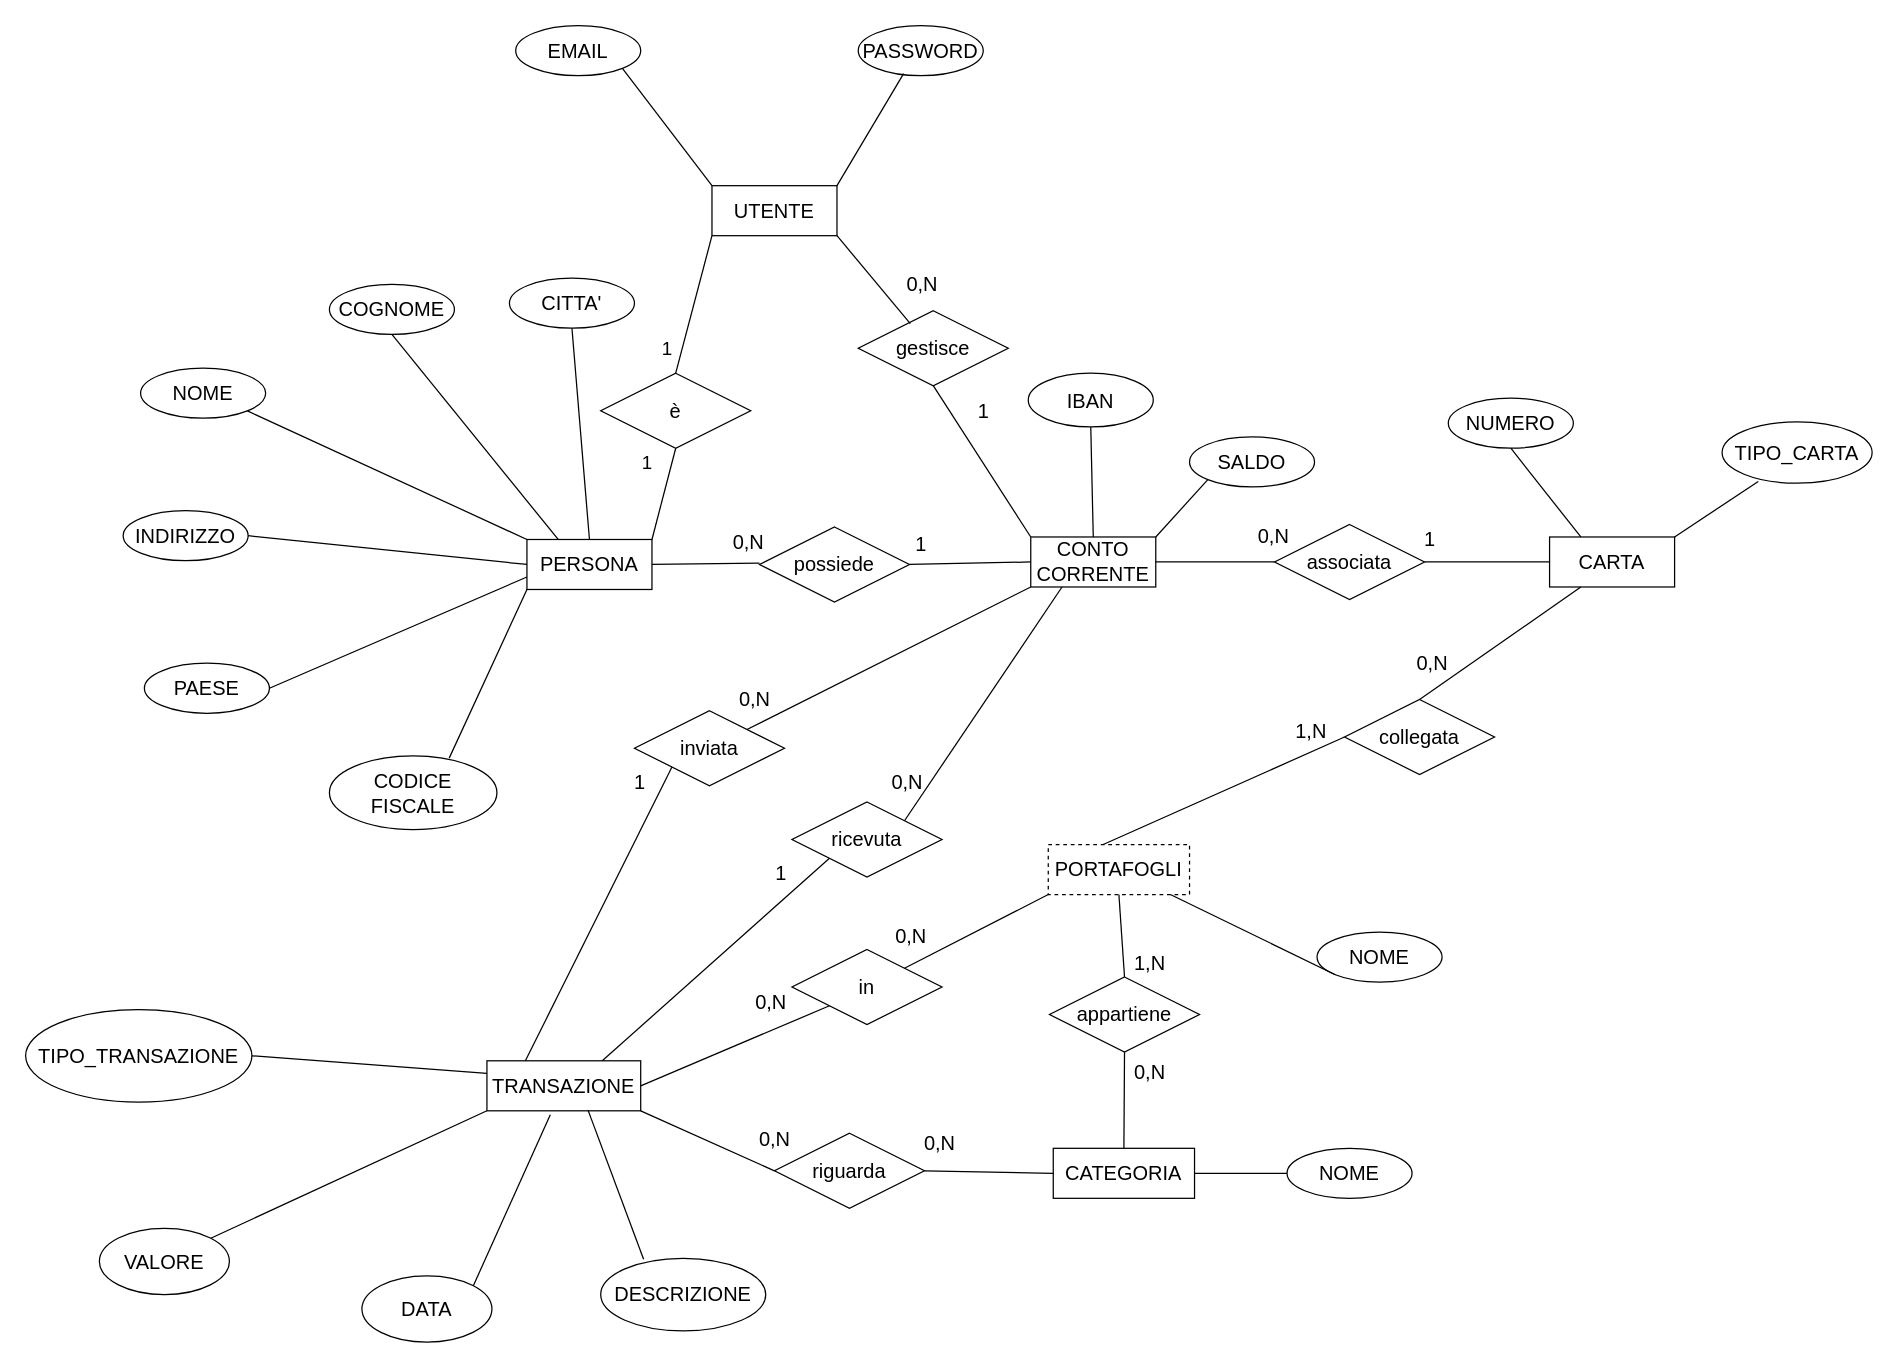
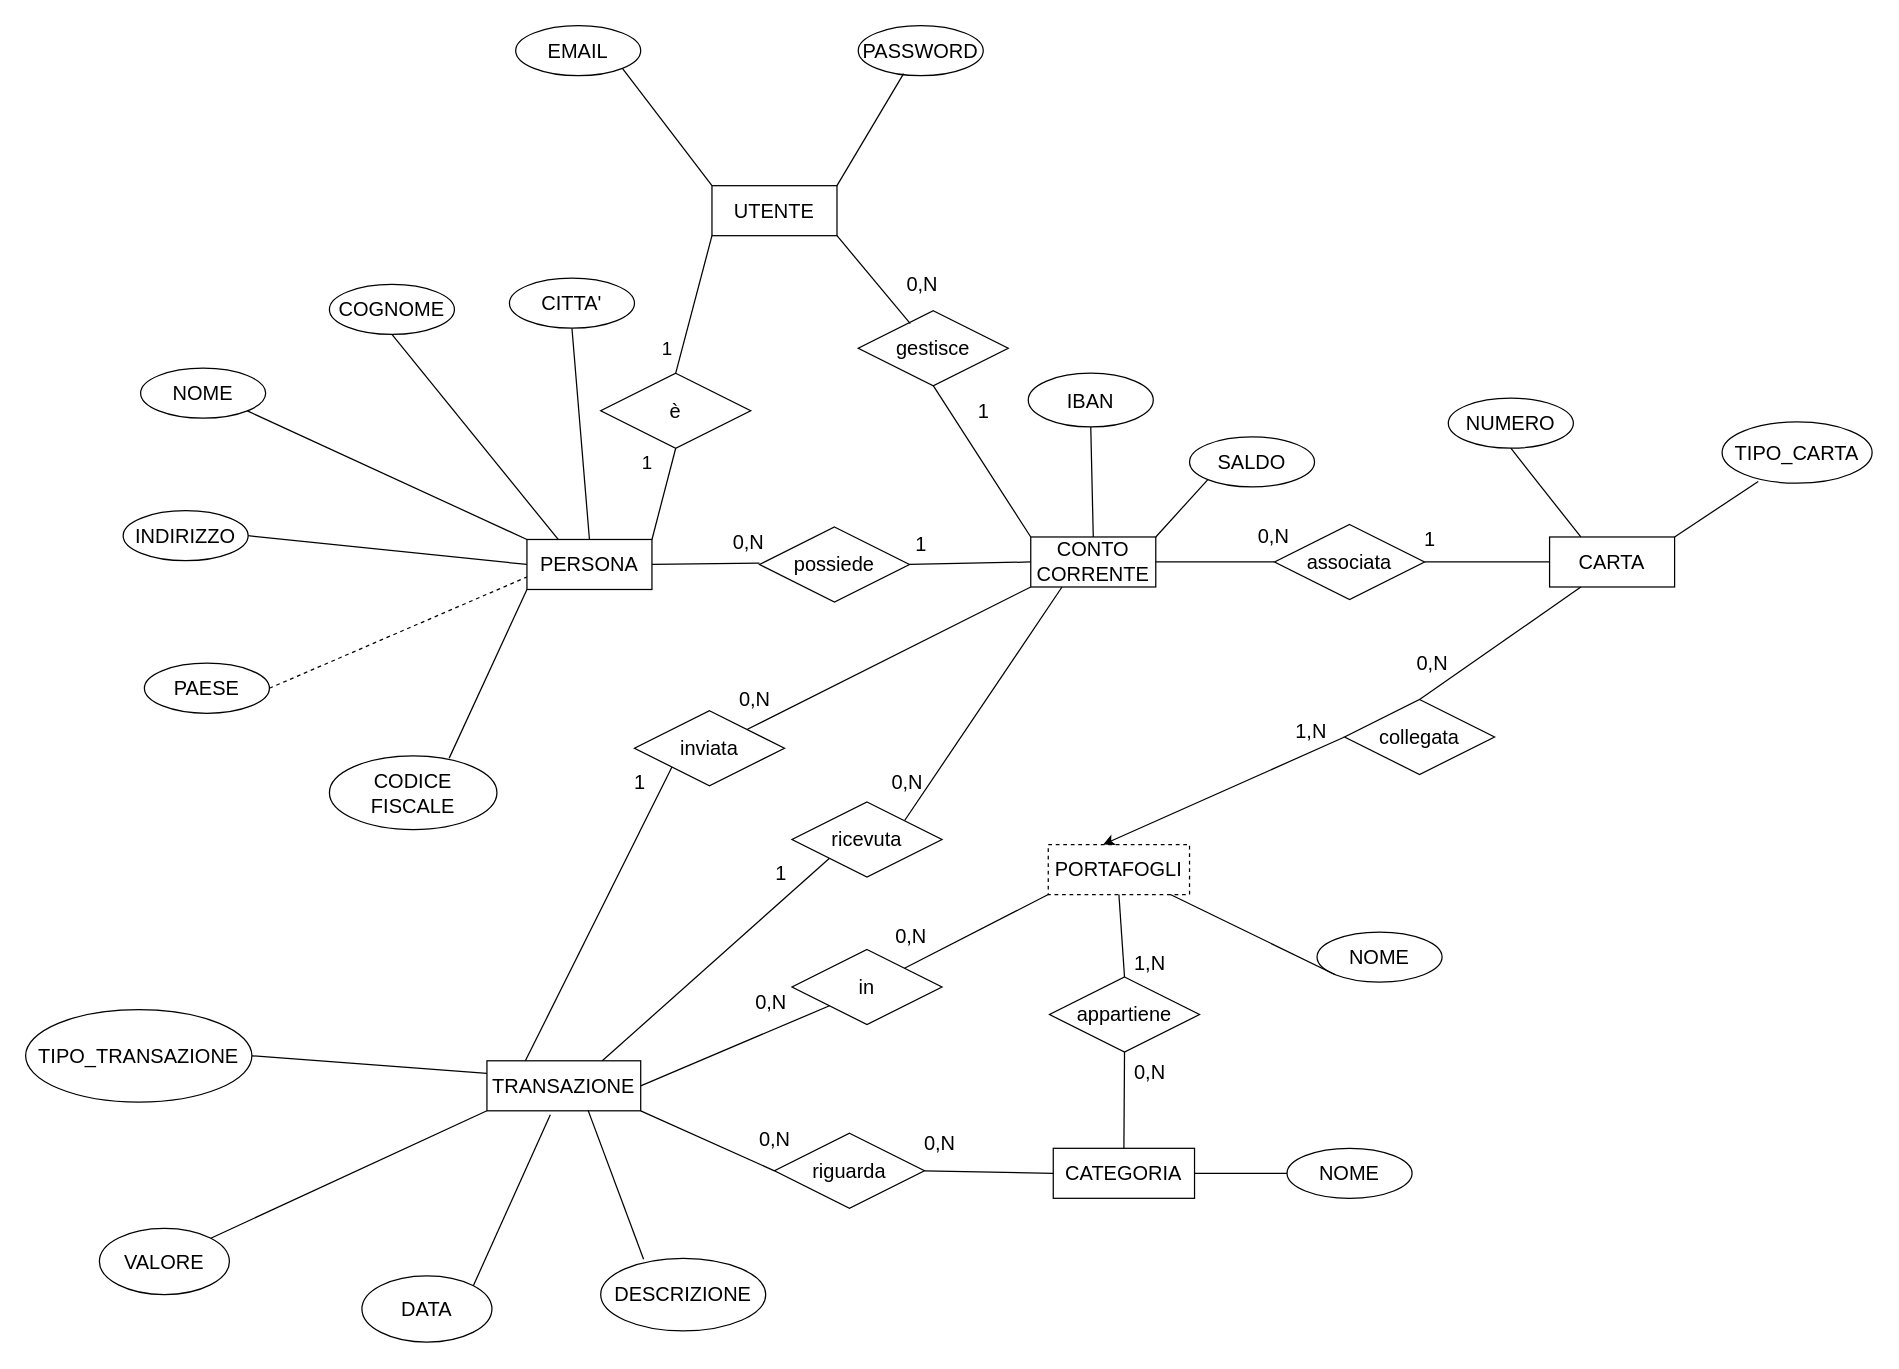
(398, 633) -> (398, 633)
(1109, 842) -> (1112, 840)
